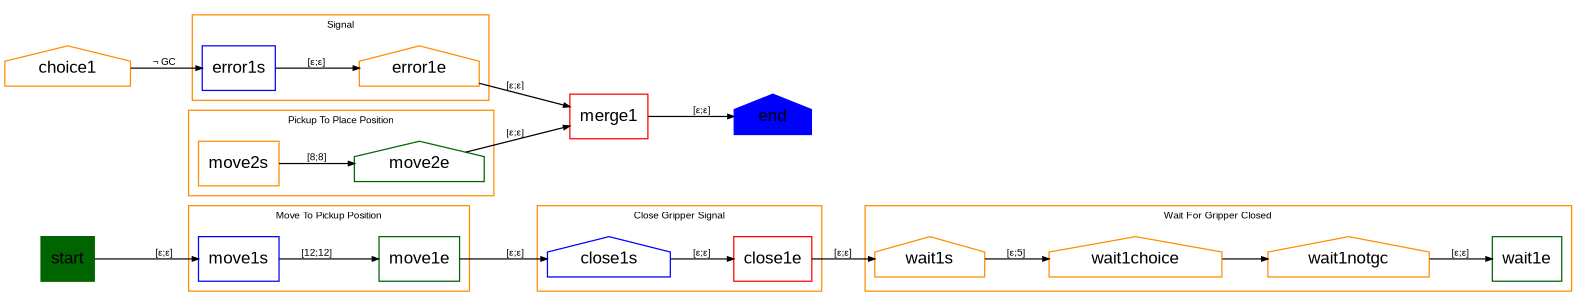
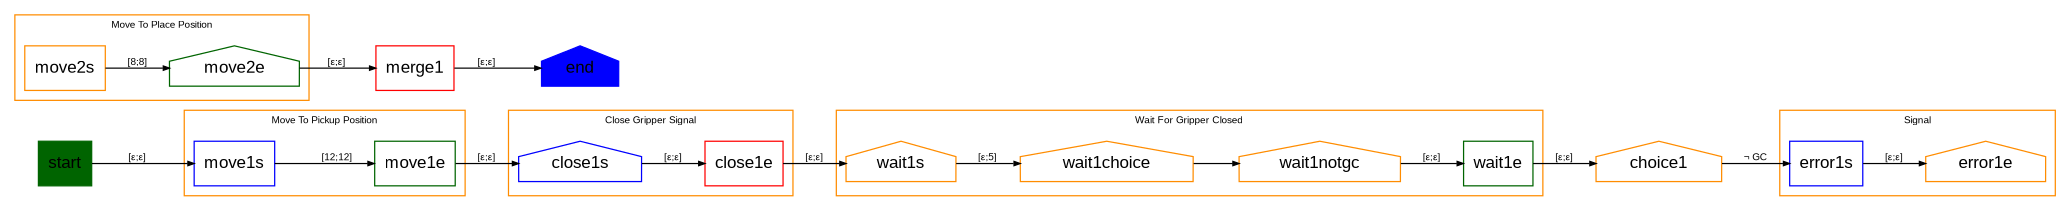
(521, 94) -> none
(341, 121) -> (162, 25)
none -> (1561, 164)
